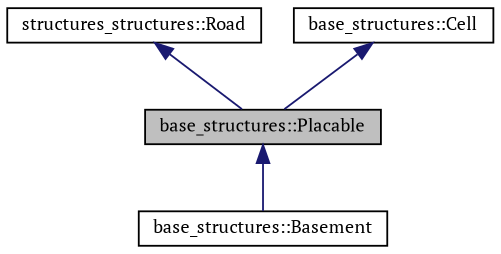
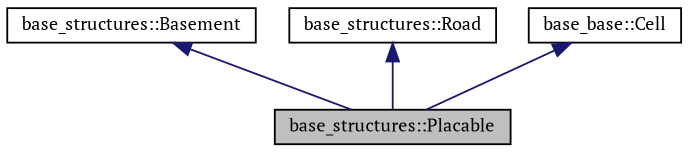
(134, 25) -> (393, 25)
(394, 25) -> (605, 25)
(263, 187) -> (271, 79)
